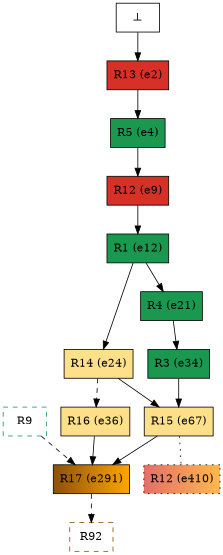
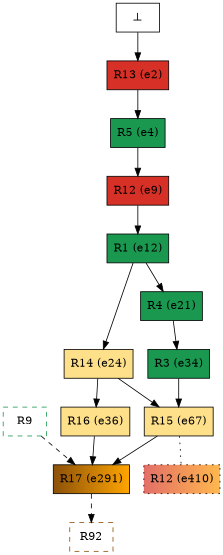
(97, 389) -> (97, 389)
